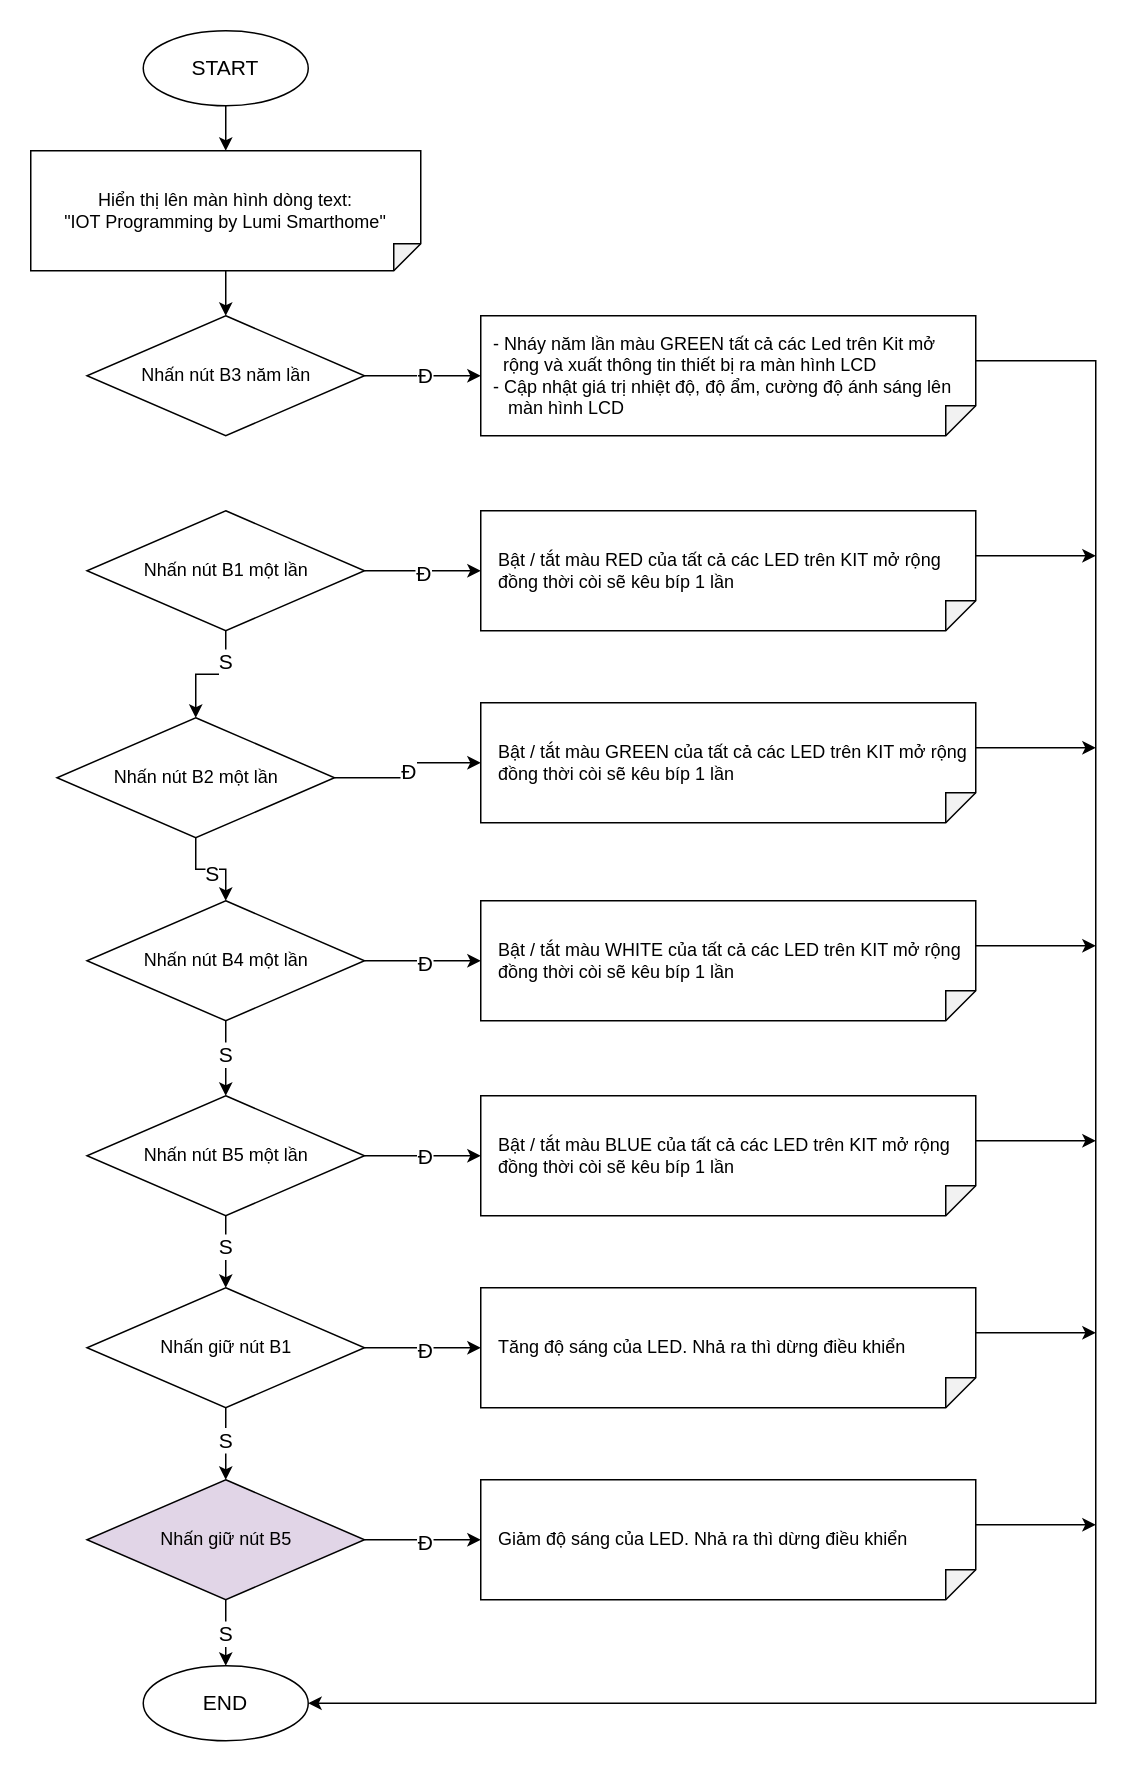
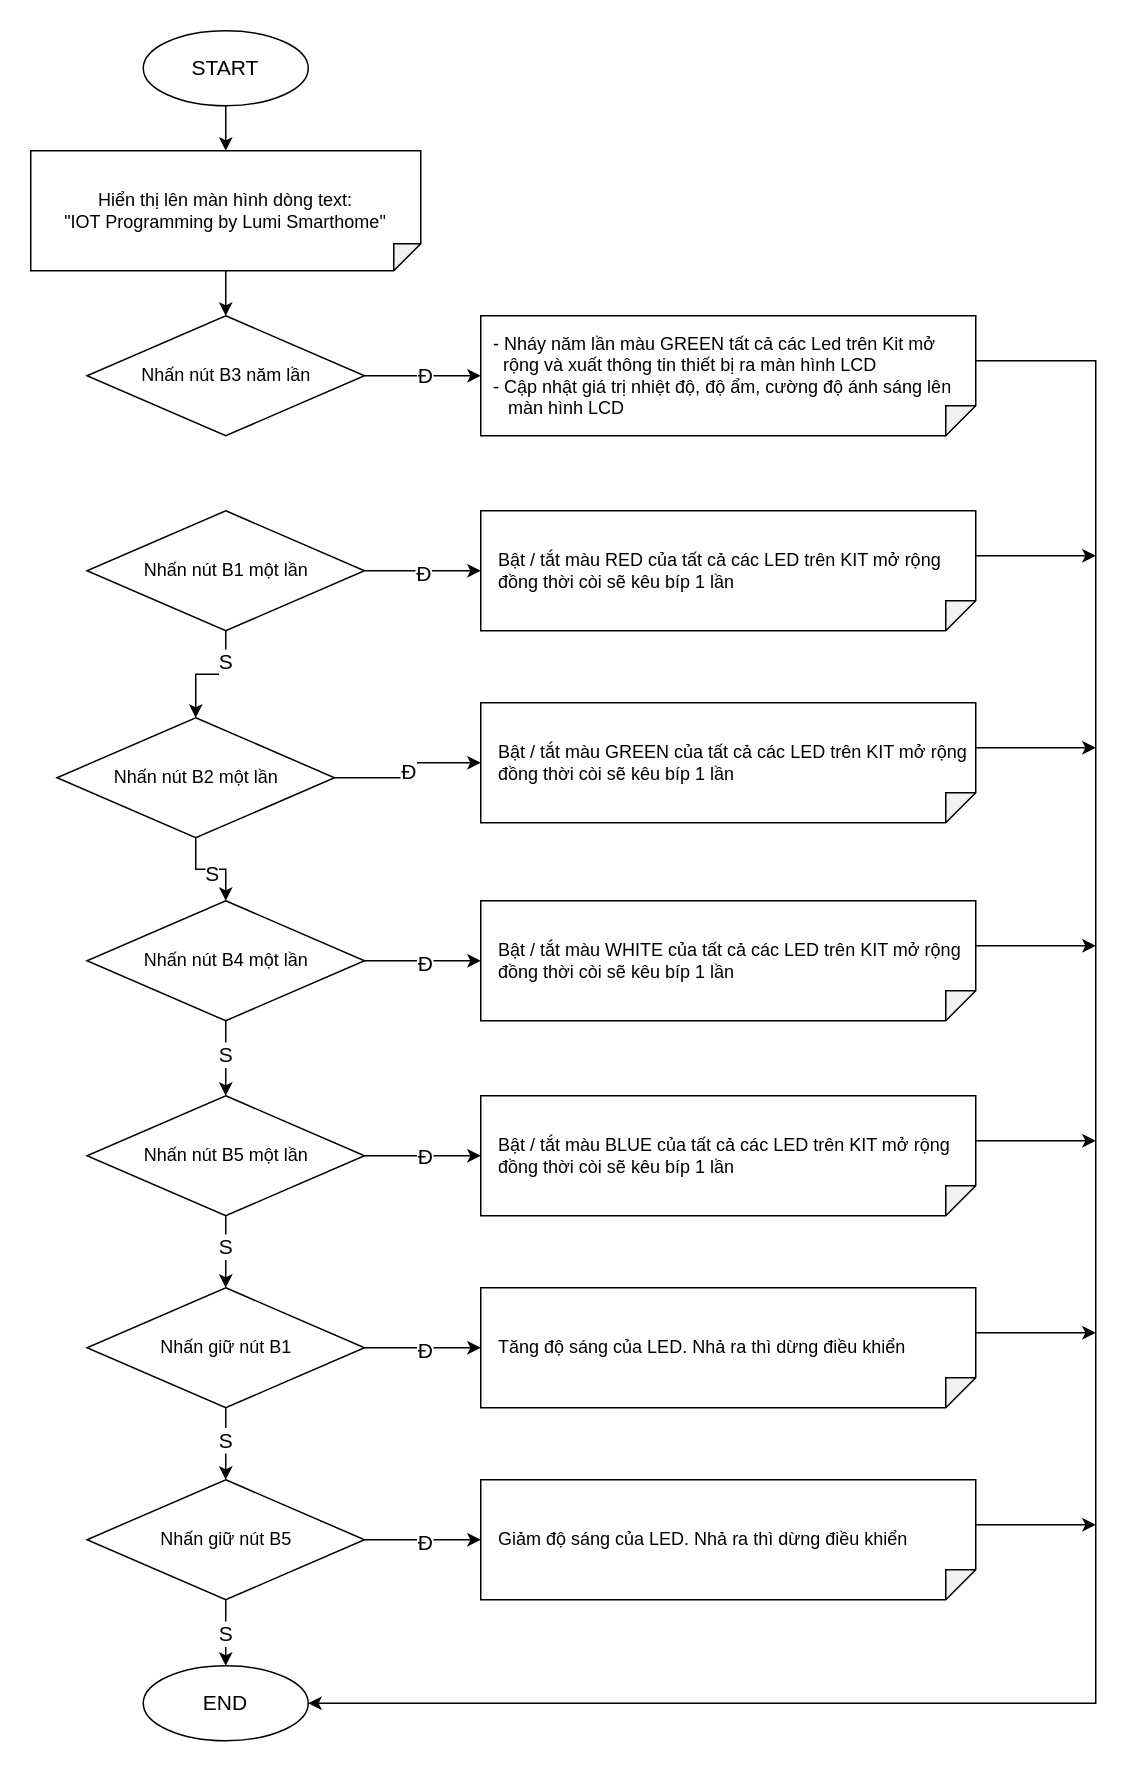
(226, 1540) -> (226, 1540)
